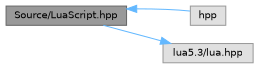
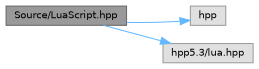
(164, 9) -> (153, 22)
(208, 53) -> (208, 53)
